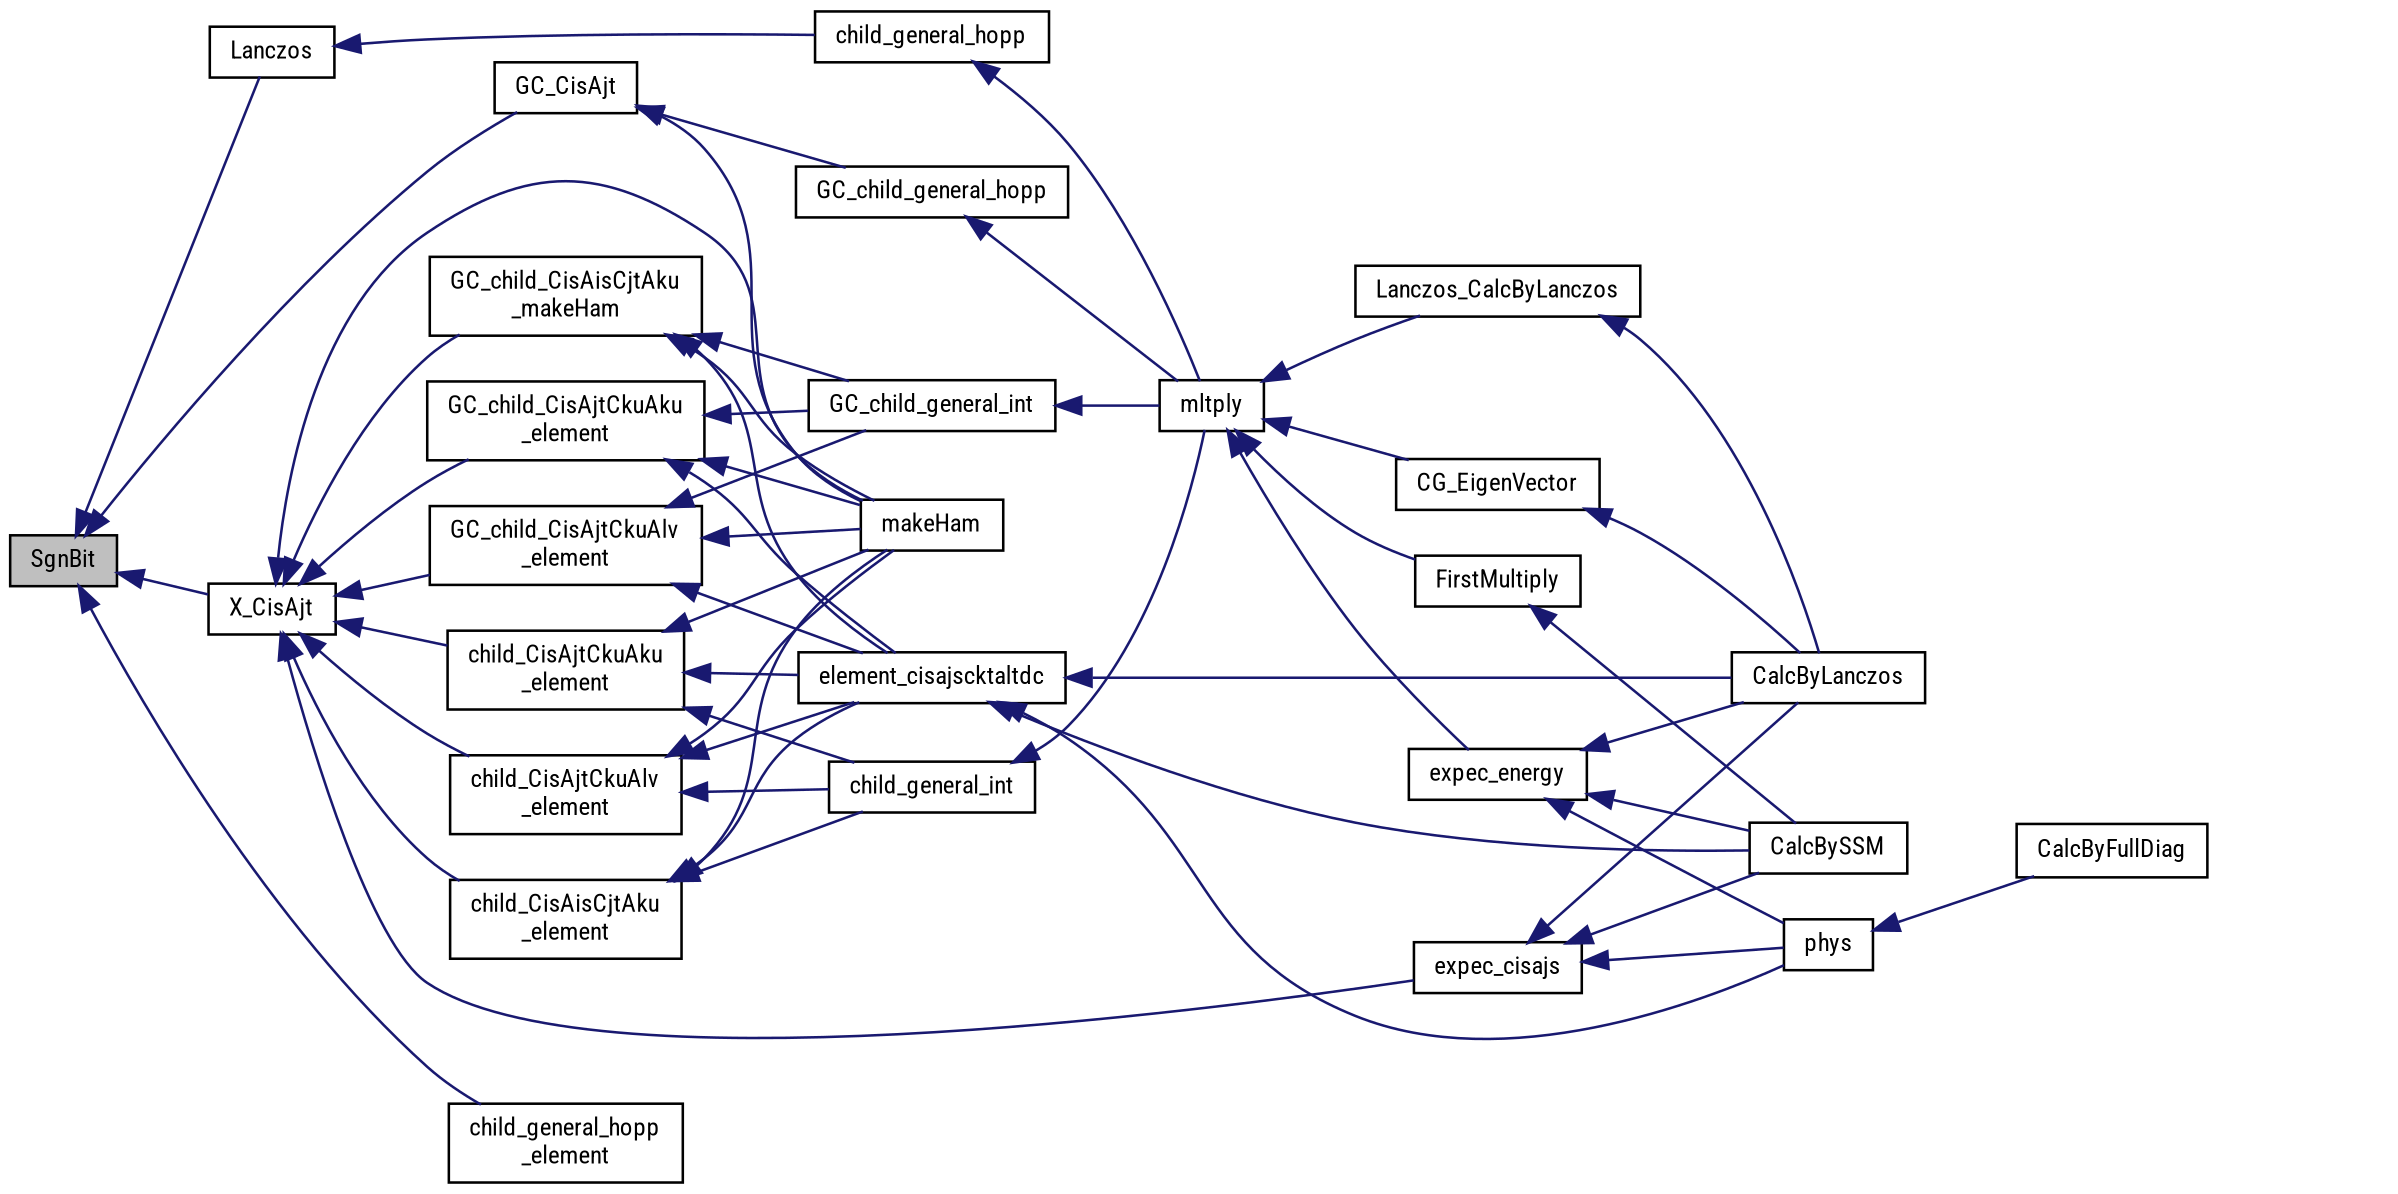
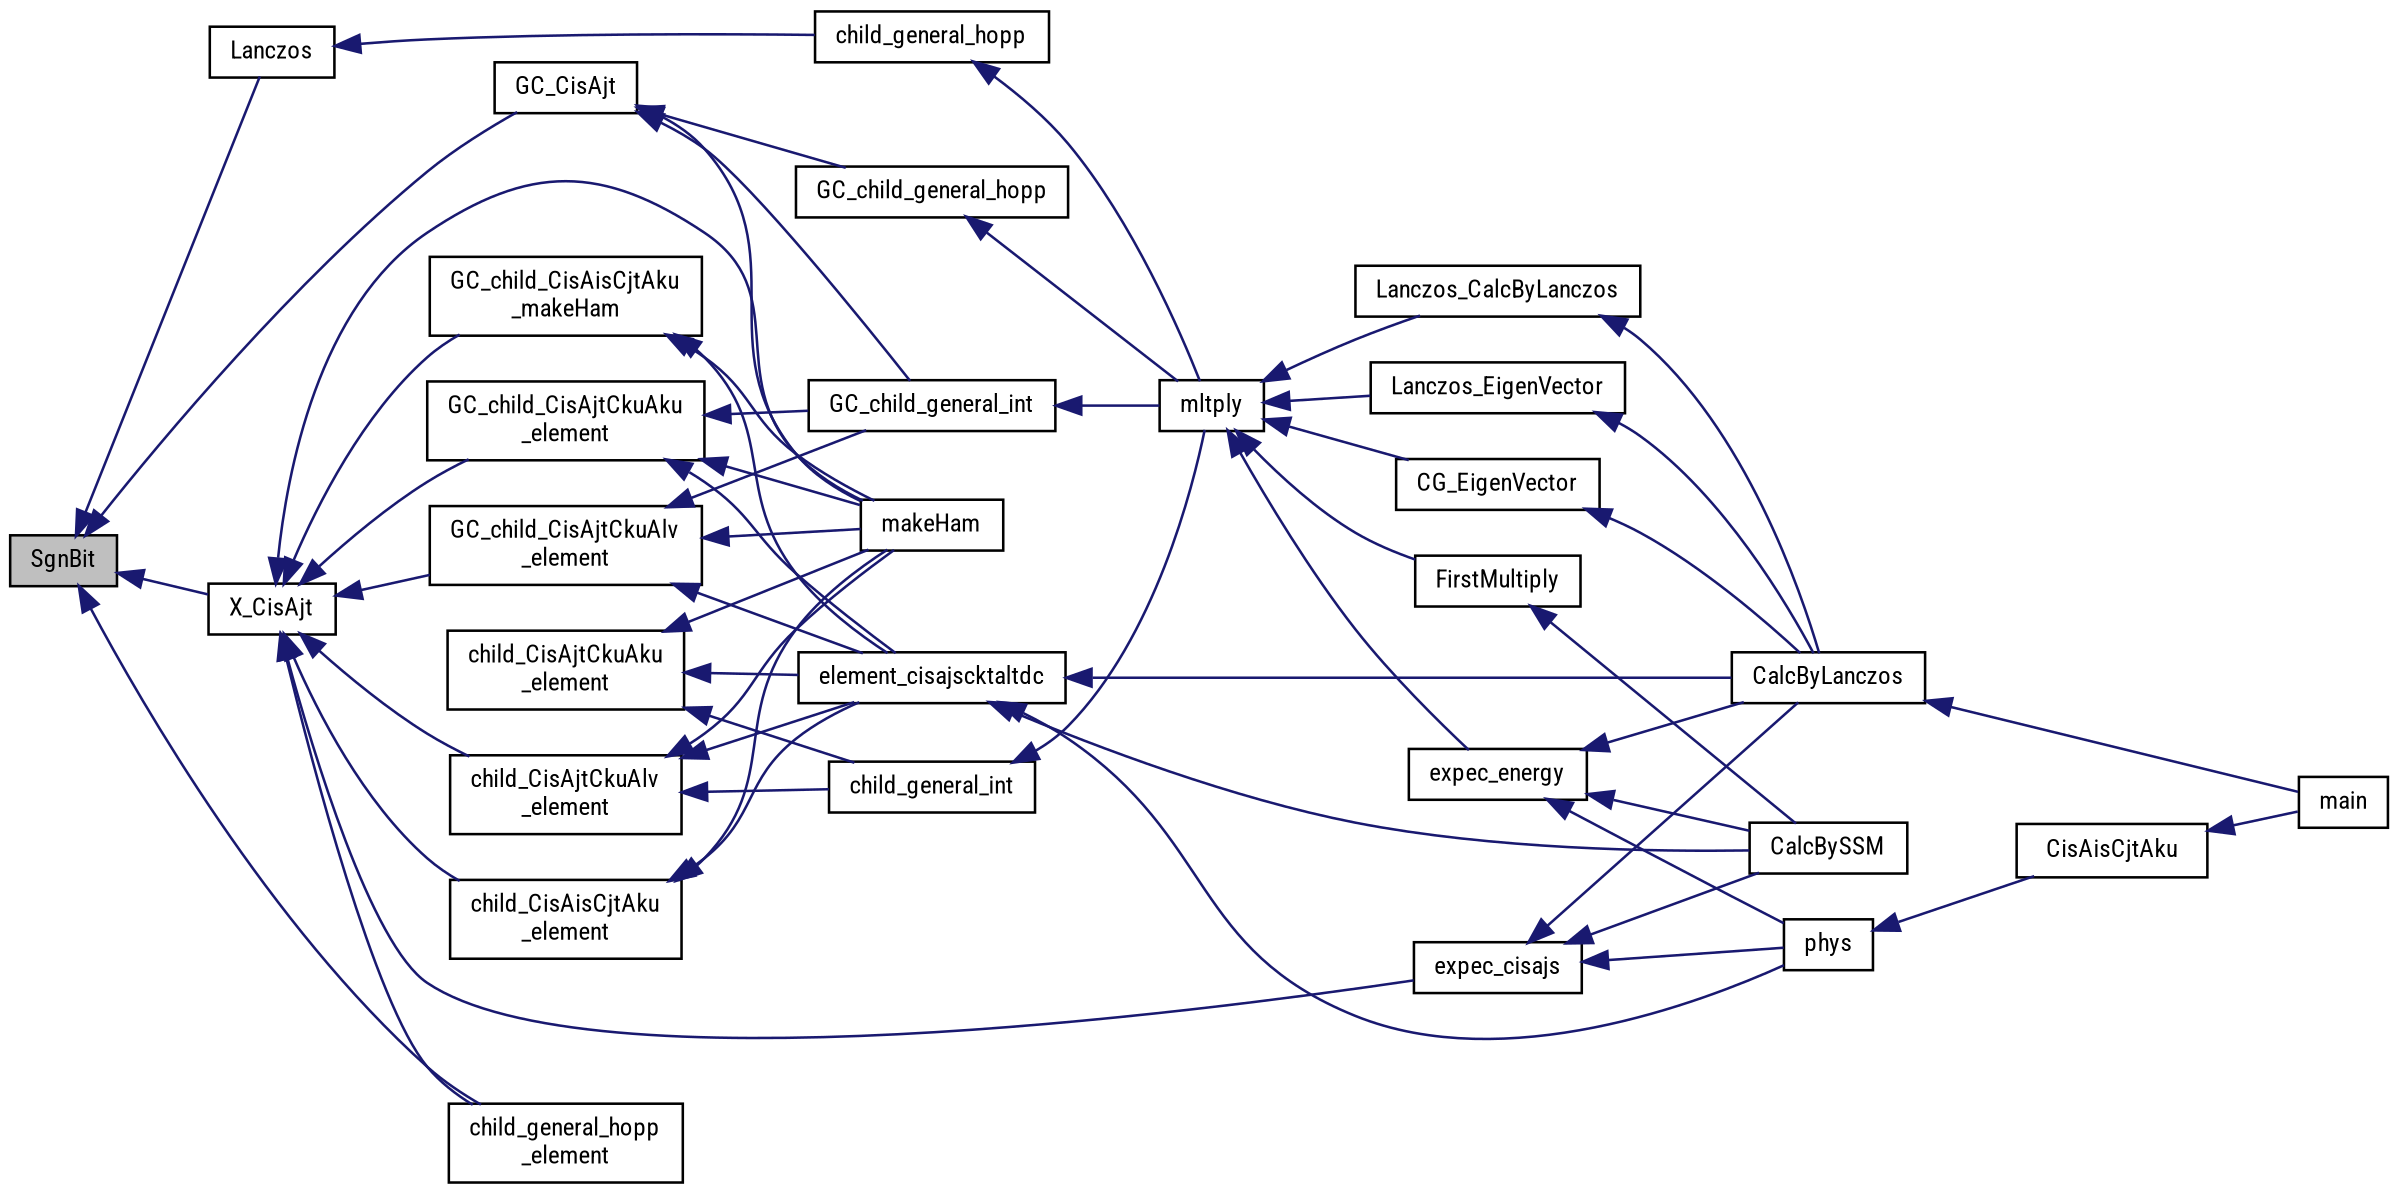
(784, 362) -> (795, 242)
none -> (1498, 388)
(404, 636) -> (357, 908)
none -> (2343, 802)
(780, 842) -> none
(2112, 851) -> (2112, 851)
